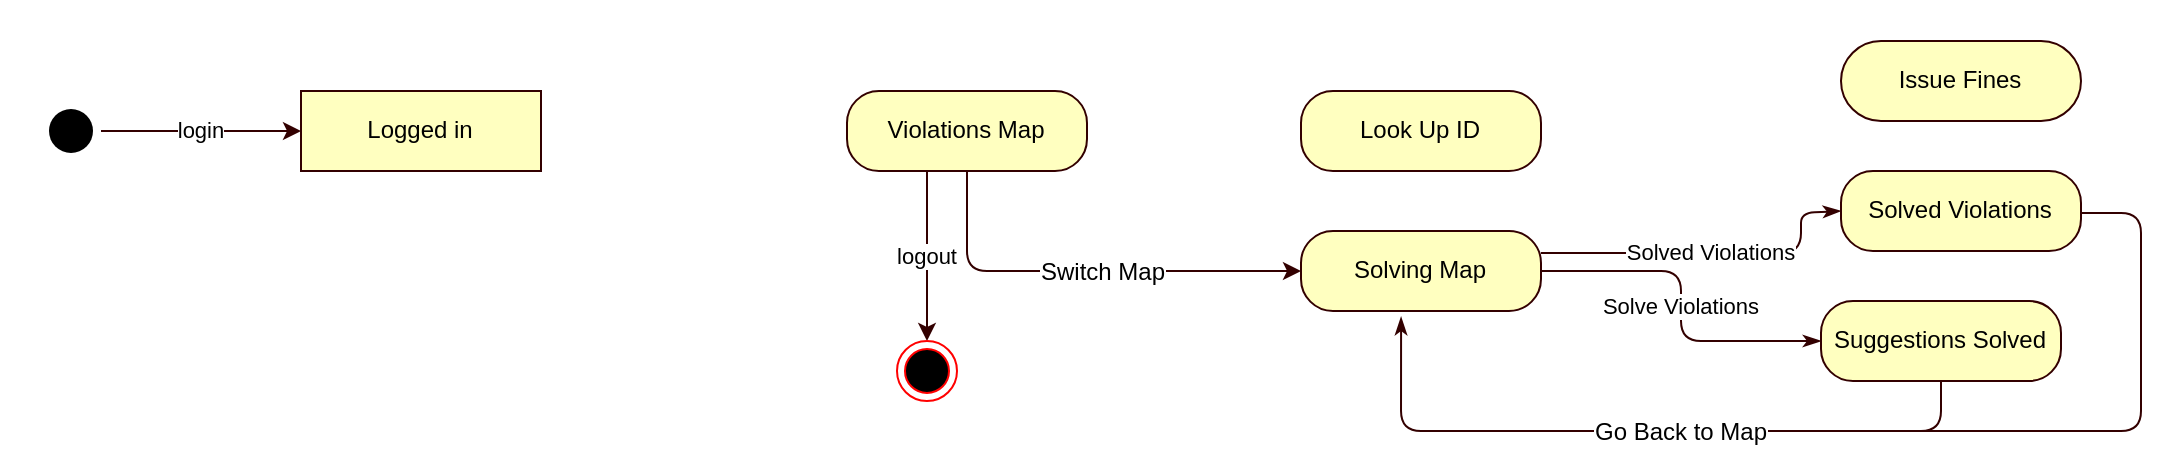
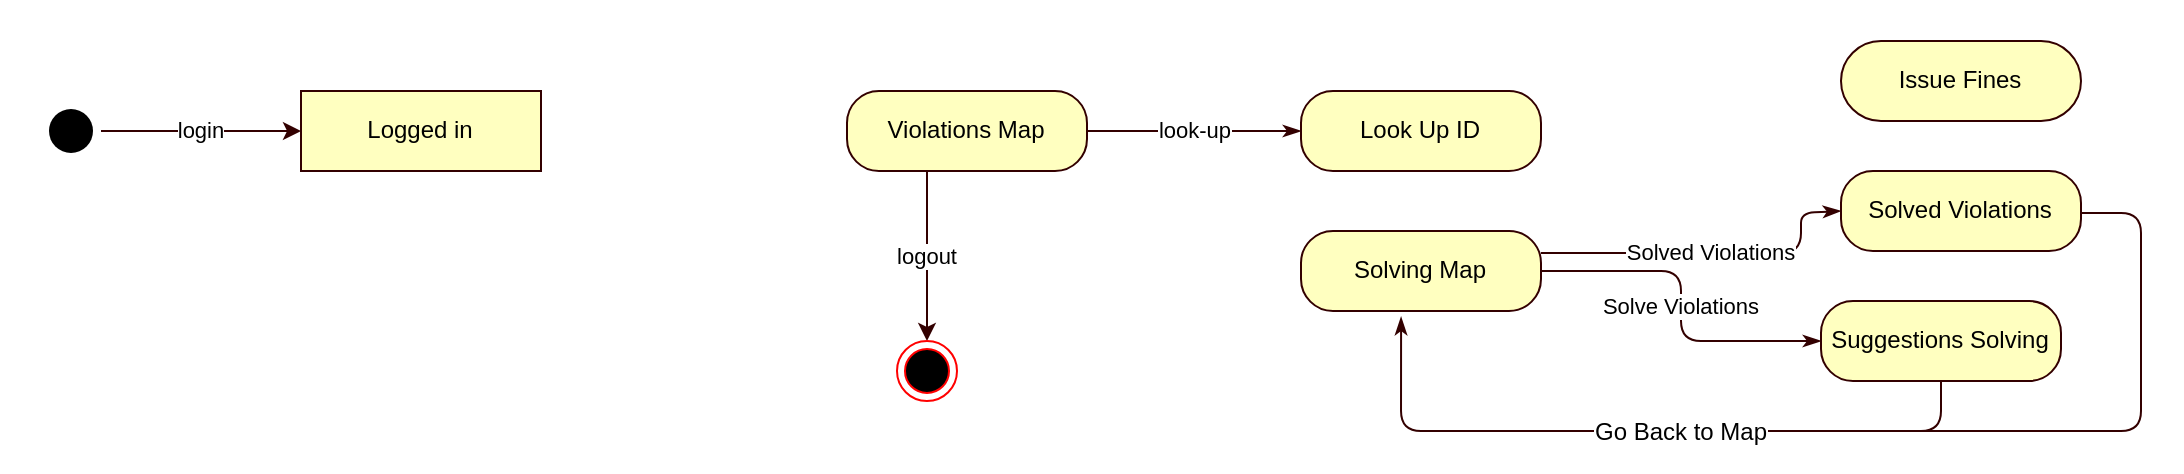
none -> (1187, 131)
(1084, 271) -> none
(1941, 341) -> (1941, 341)
